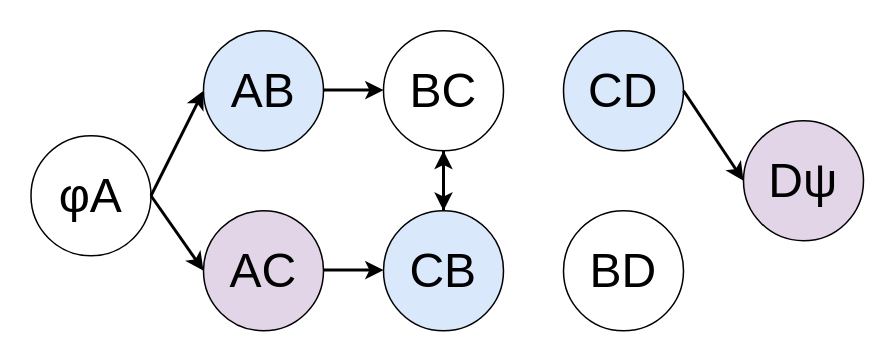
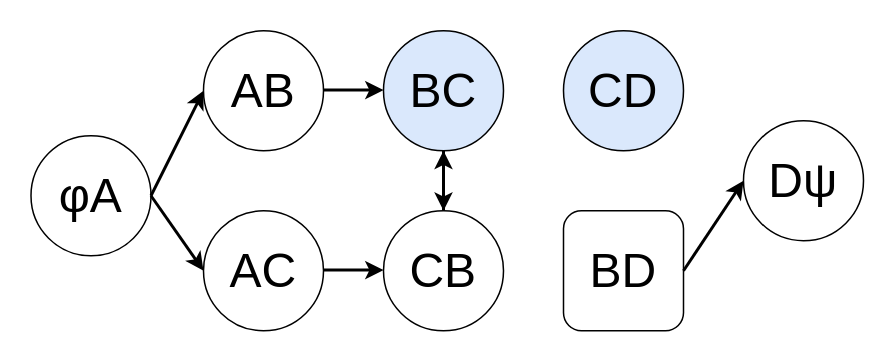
(263, 91) -> (263, 91)
(443, 91) -> (443, 91)
(710, 132) -> none
(803, 181) -> (803, 181)
none -> (710, 230)
(263, 271) -> (263, 271)
(443, 271) -> (443, 271)
(623, 271) -> (623, 271)
